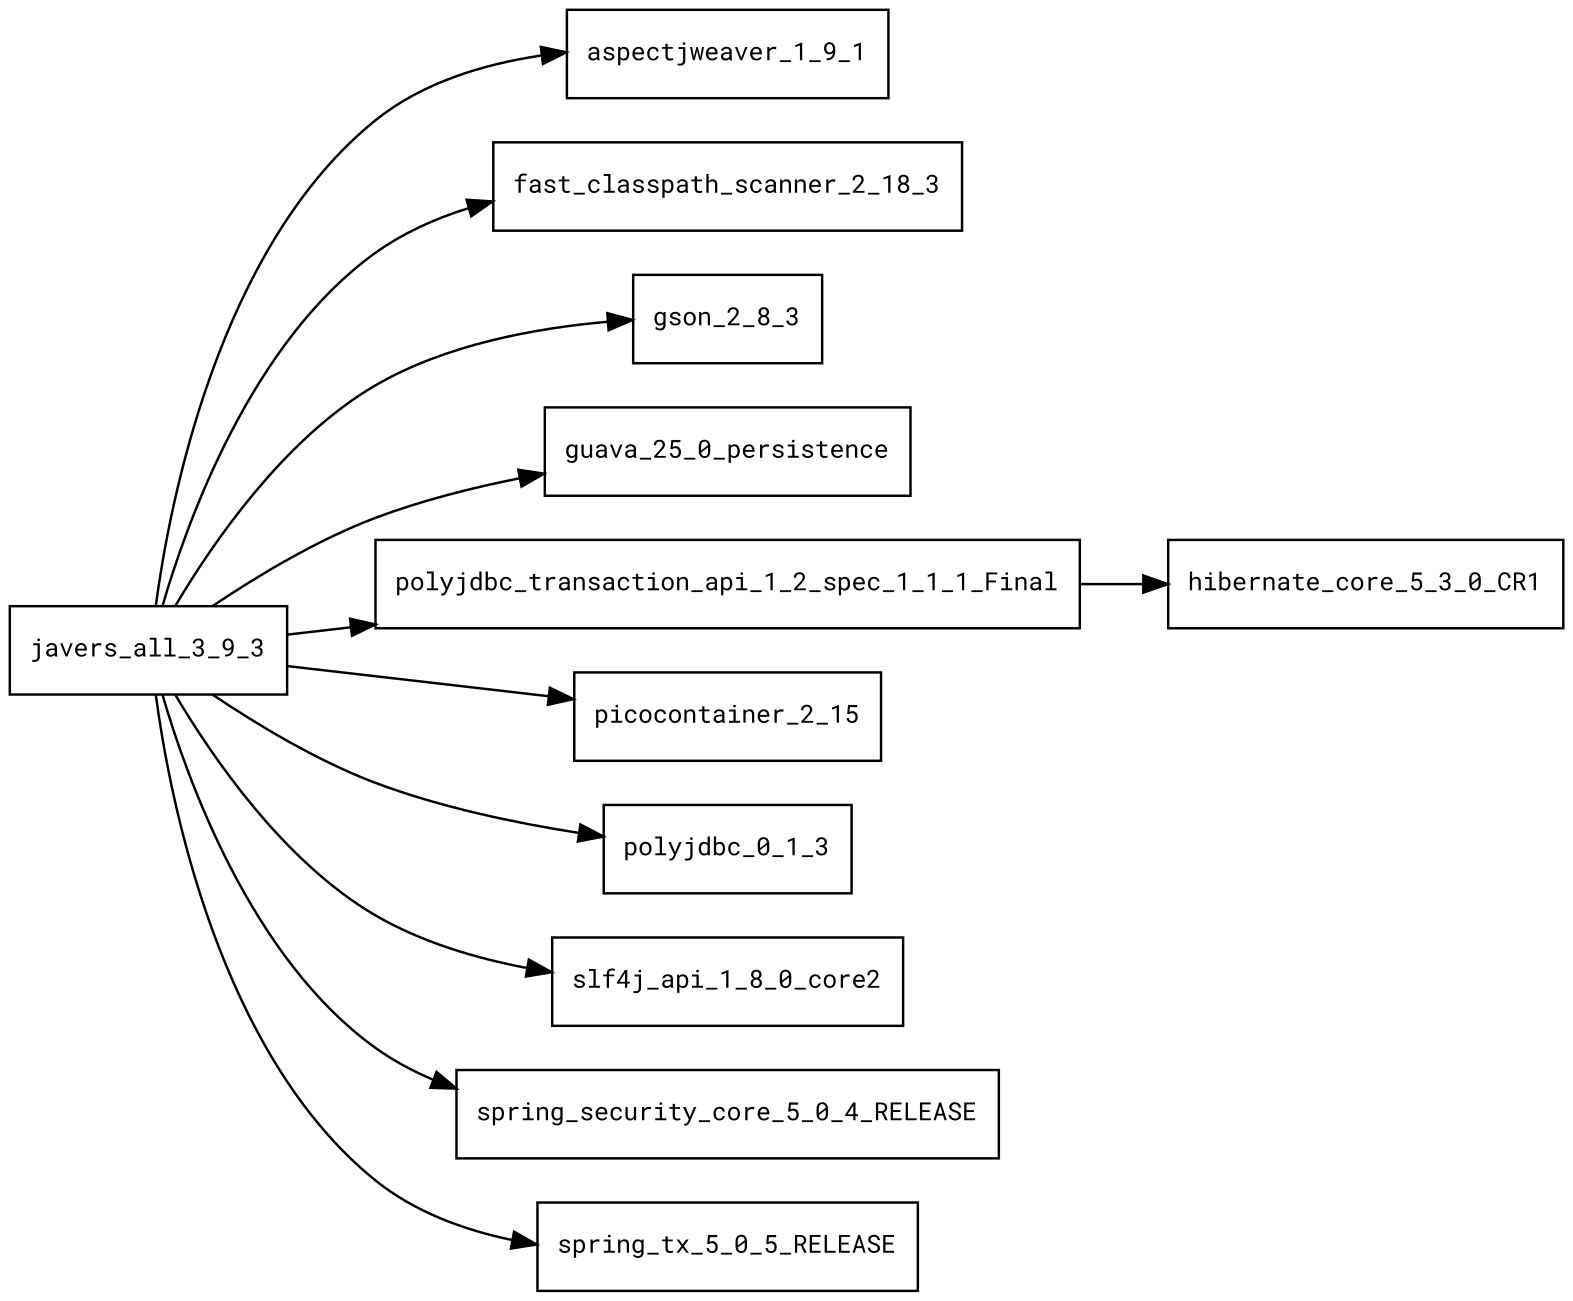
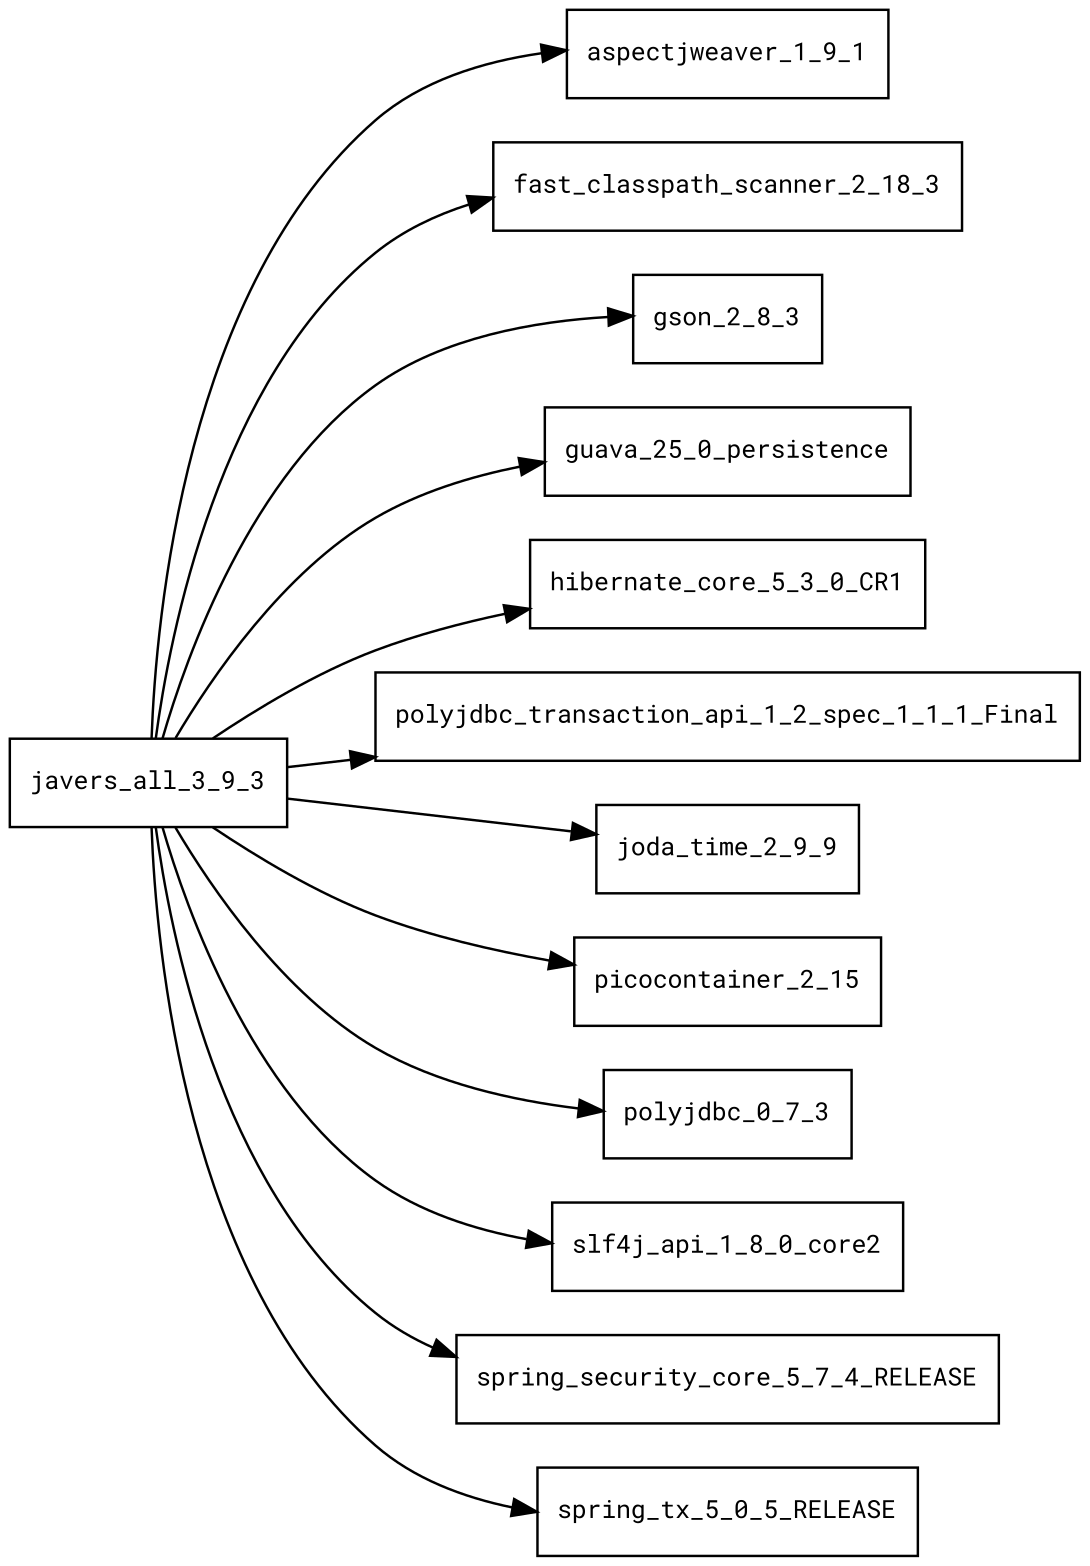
(1112, 584) -> (352, 660)
none -> (728, 849)
(728, 849) -> (728, 1114)
(728, 1114) -> (728, 1379)
